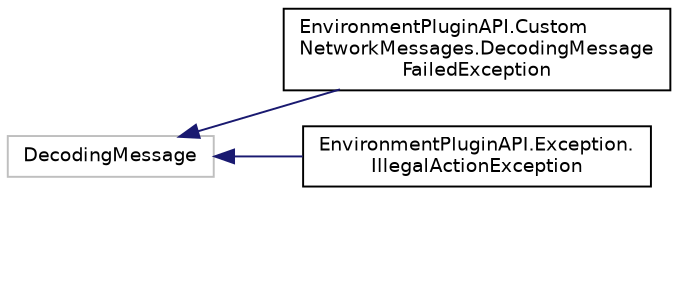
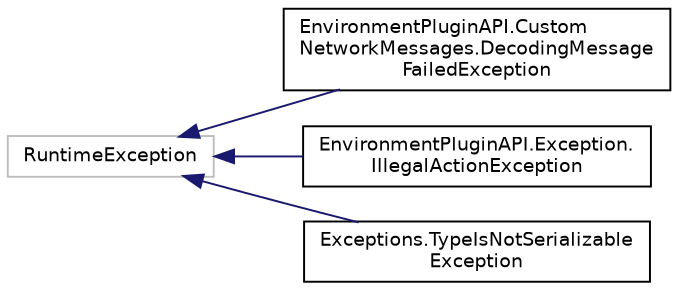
(111, 156) -> (111, 156)
none -> (477, 252)
